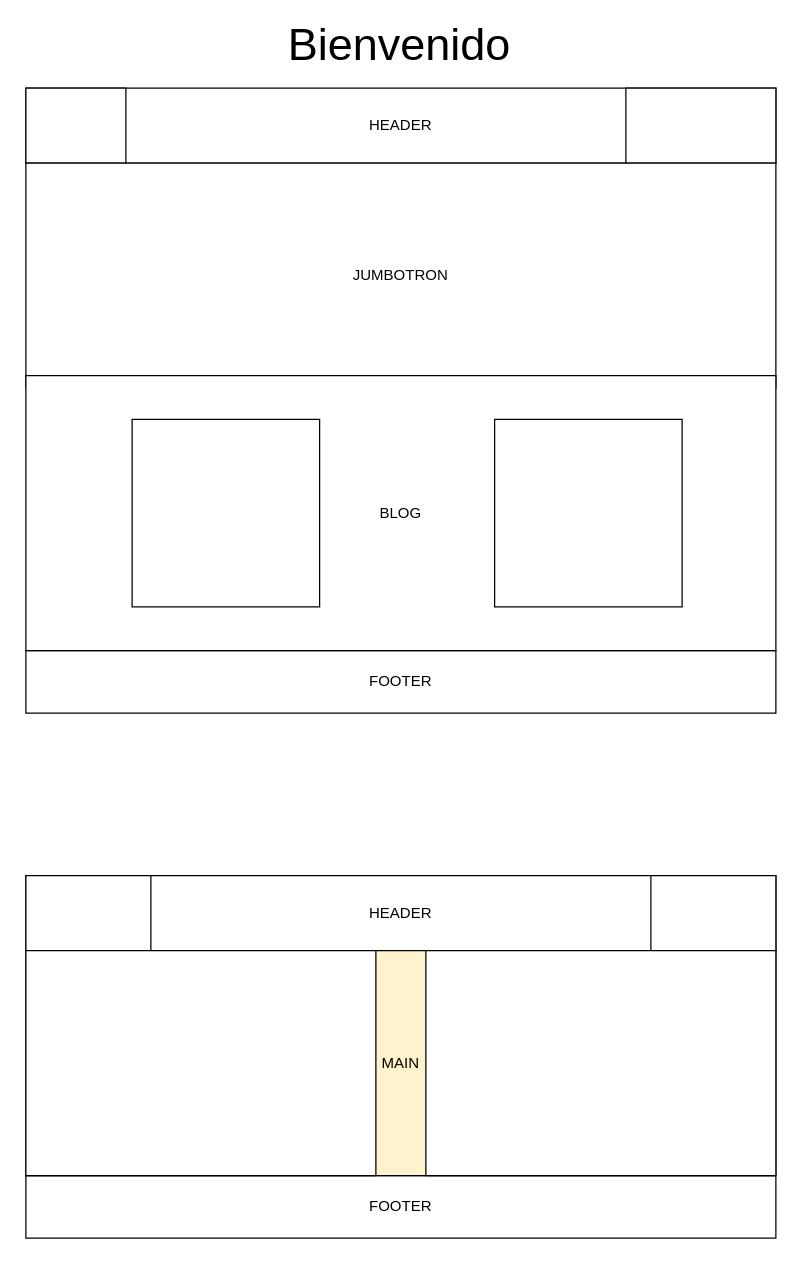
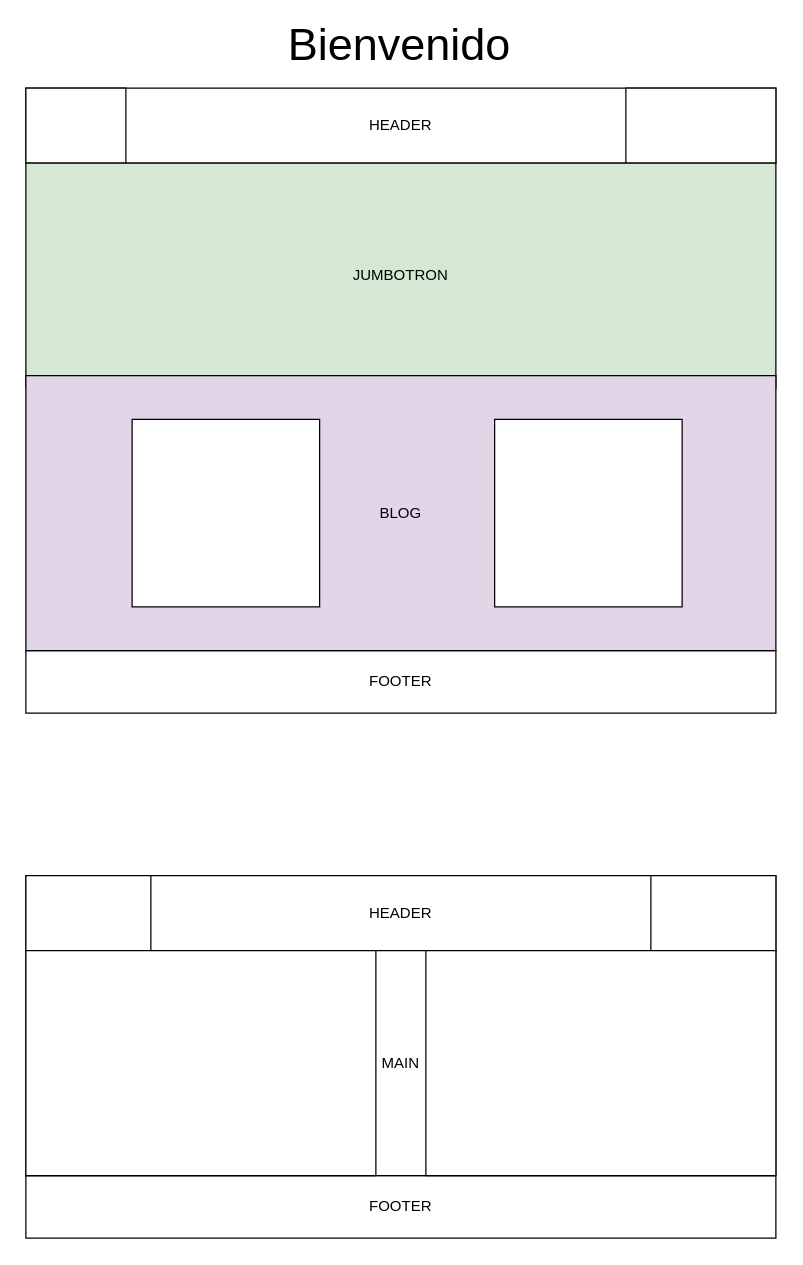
(401, 276) -> (401, 276)
(401, 513) -> (401, 513)
(401, 1063) -> (401, 1063)
